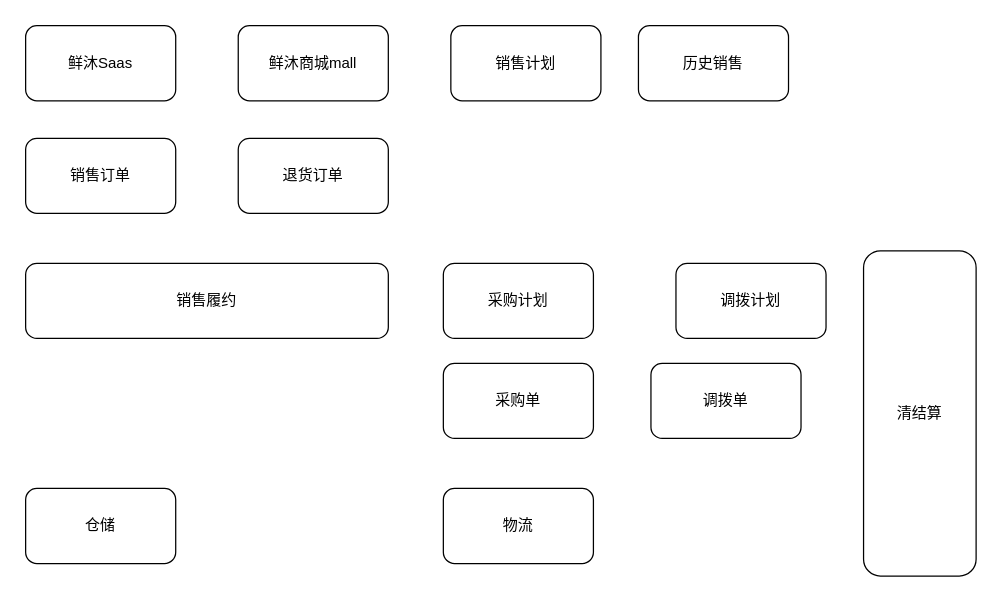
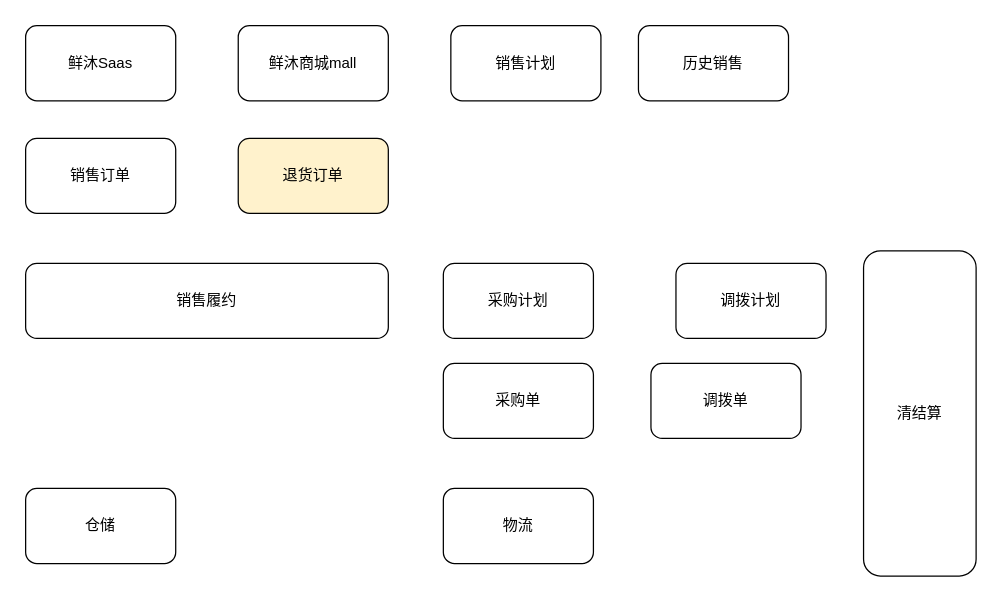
(313, 176) -> (313, 176)
